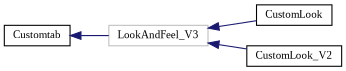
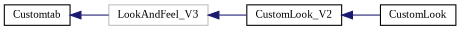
(238, 24) -> (366, 15)
